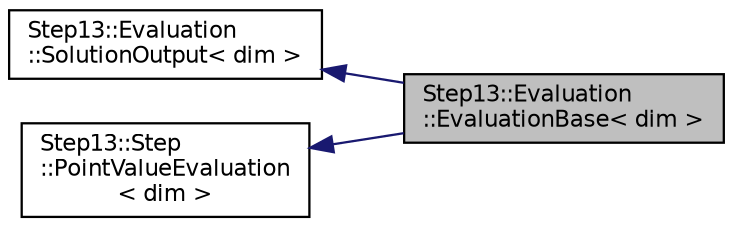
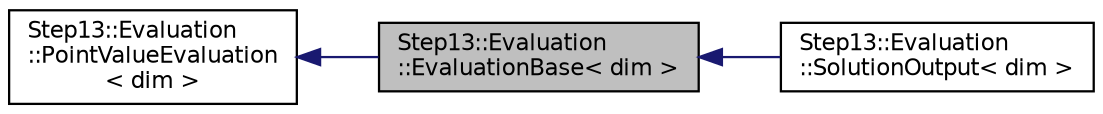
(374, 78) -> (751, 57)
(166, 170) -> (153, 57)
